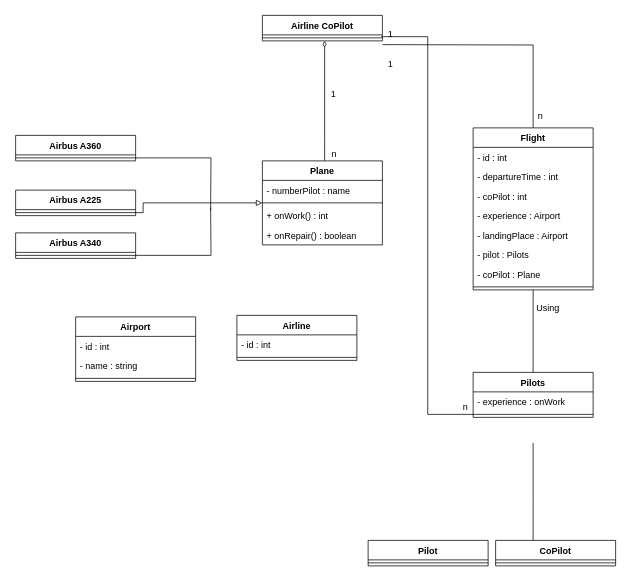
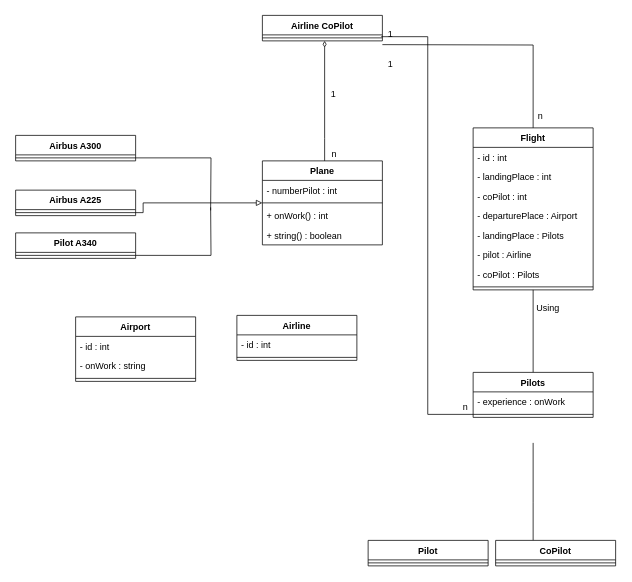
(75, 146) -> (75, 146)
(523, 177) -> (518, 177)
(310, 191) -> (306, 191)
(525, 216) -> (536, 216)
(315, 236) -> (310, 236)
(528, 236) -> (524, 236)
(75, 243) -> (75, 243)
(508, 255) -> (509, 255)
(512, 275) -> (513, 275)
(111, 366) -> (116, 366)
